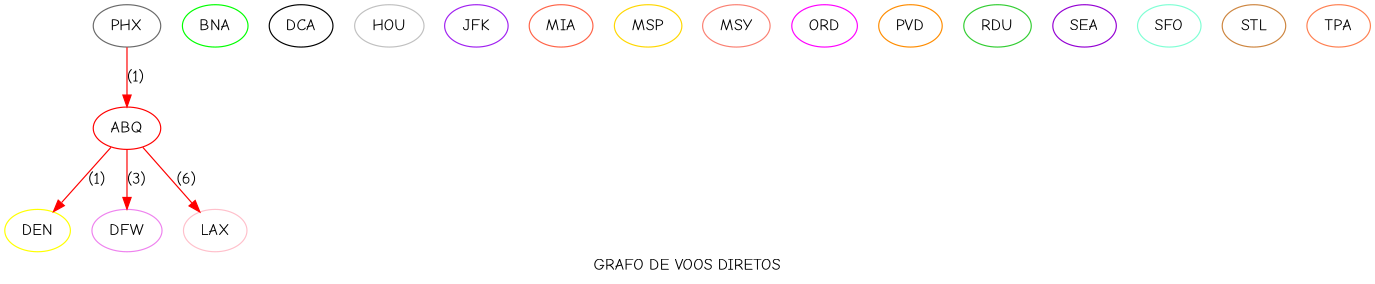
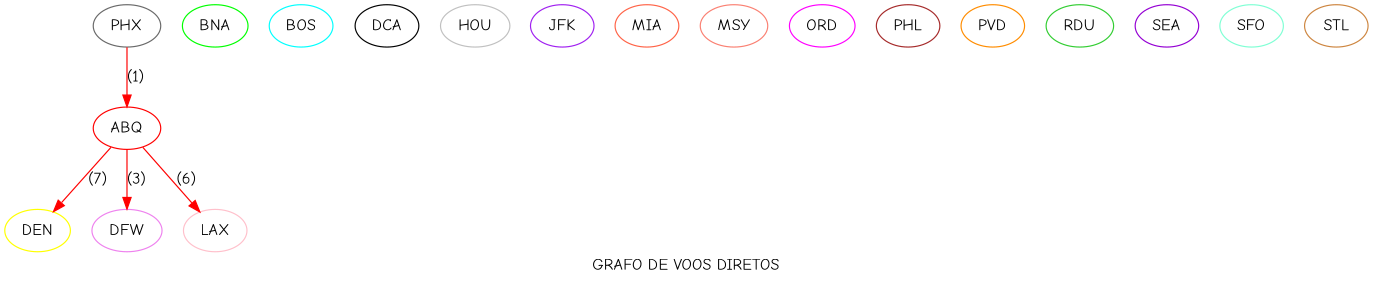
none -> (301, 26)
(648, 26) -> none
none -> (908, 26)
(1339, 26) -> none
(97, 179) -> (98, 179)
